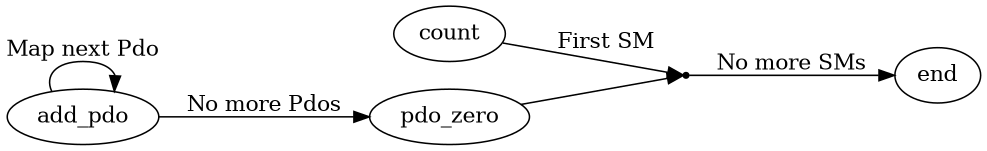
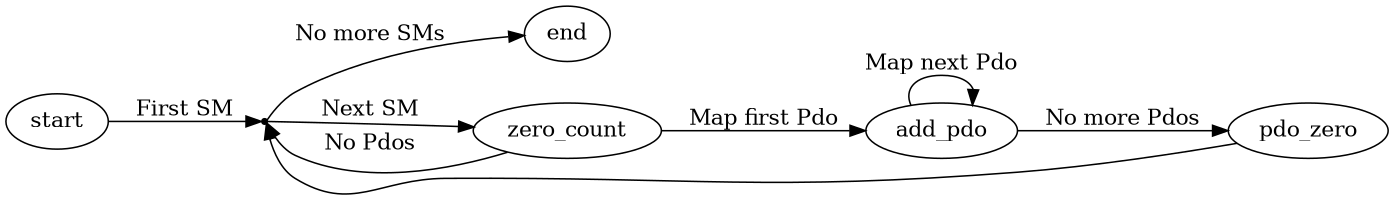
(450, 34) -> (57, 121)
none -> (567, 131)
